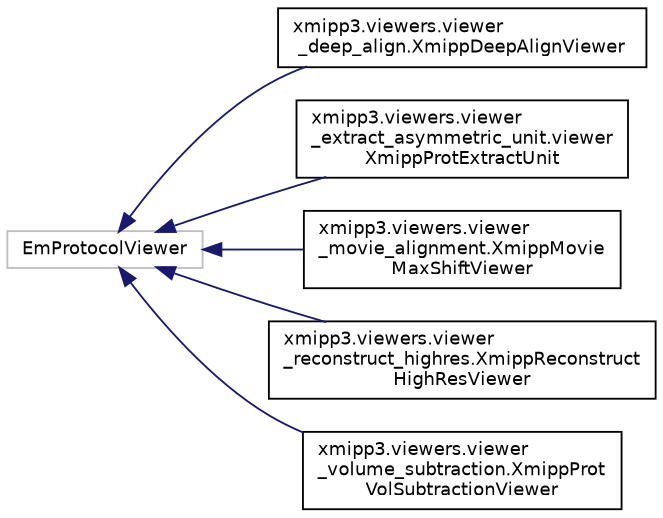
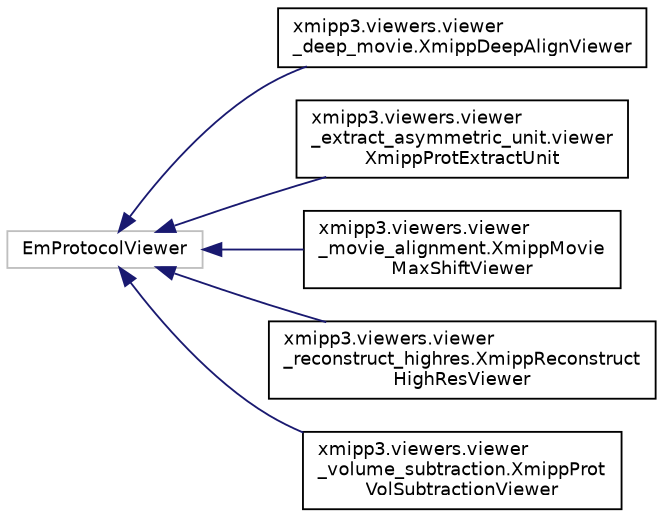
(462, 38) -> (462, 38)
